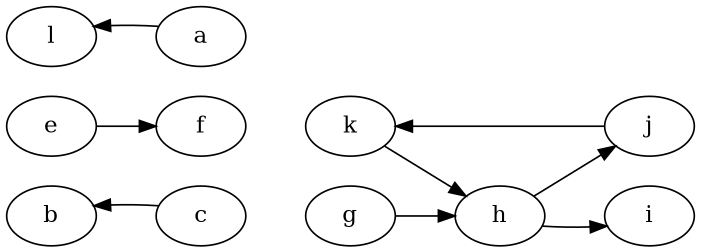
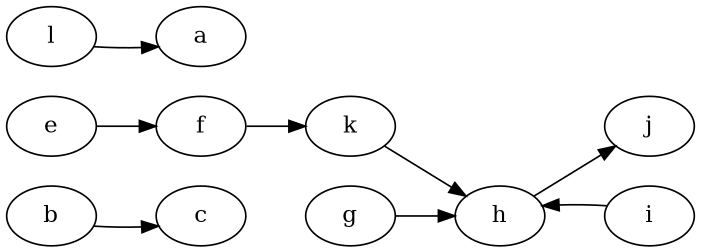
(134, 25) -> (118, 48)
(509, 126) -> (268, 126)
(134, 205) -> (118, 227)
(566, 227) -> (583, 205)
